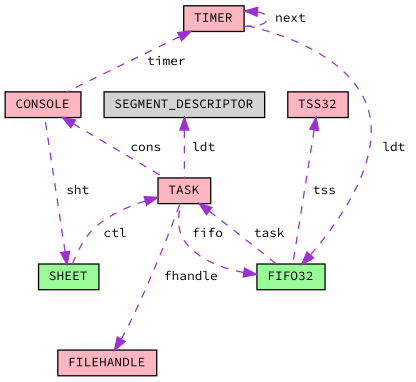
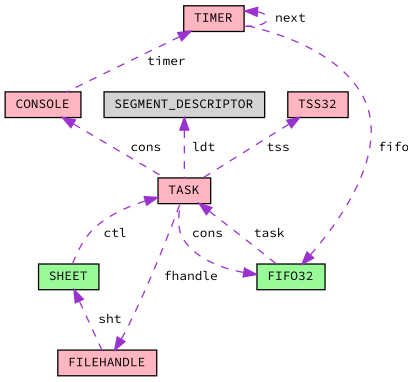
(391, 148) -> (391, 148)
(55, 184) -> (91, 326)
(303, 197) -> (245, 151)
(204, 234) -> (204, 234)
